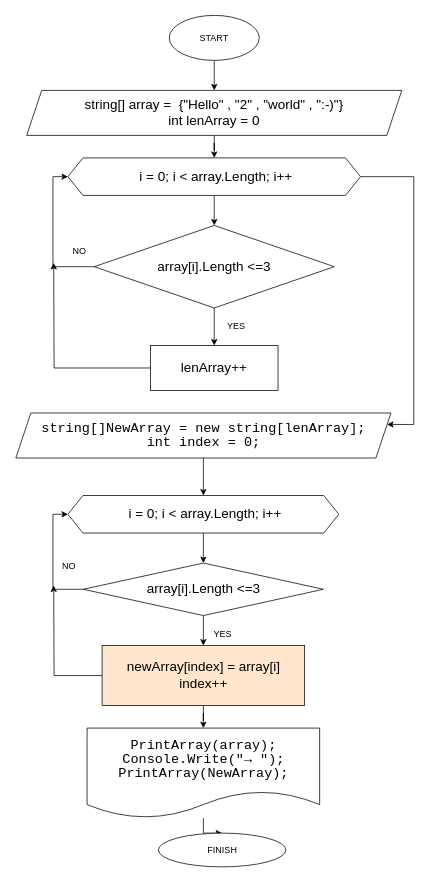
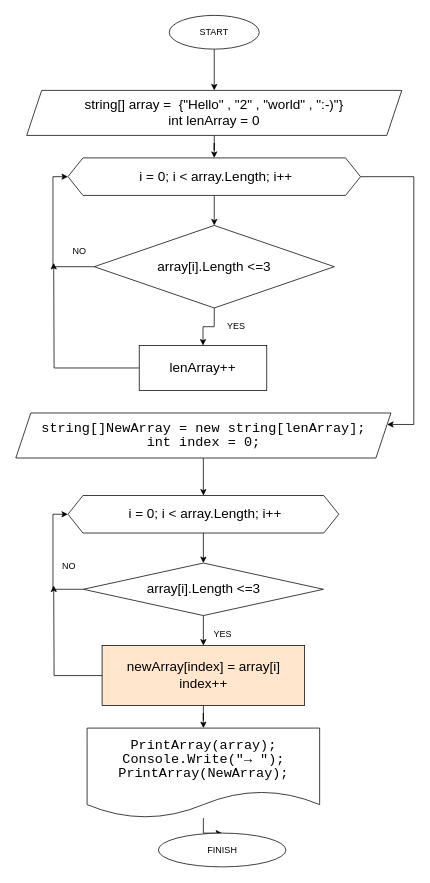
(214, 38) -> (214, 32)
(214, 368) -> (203, 368)
